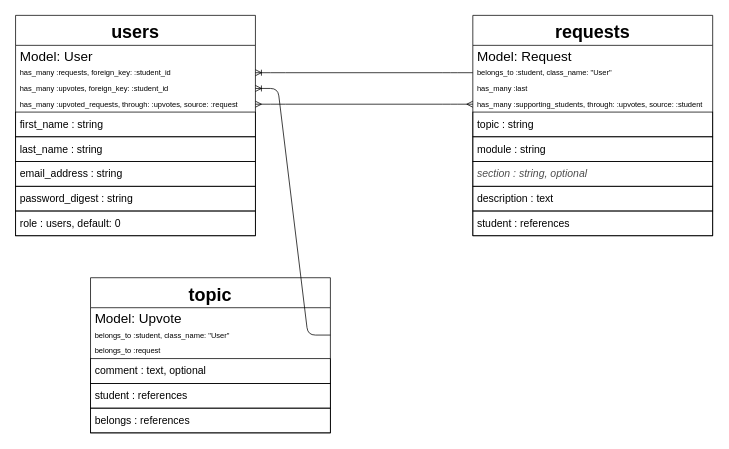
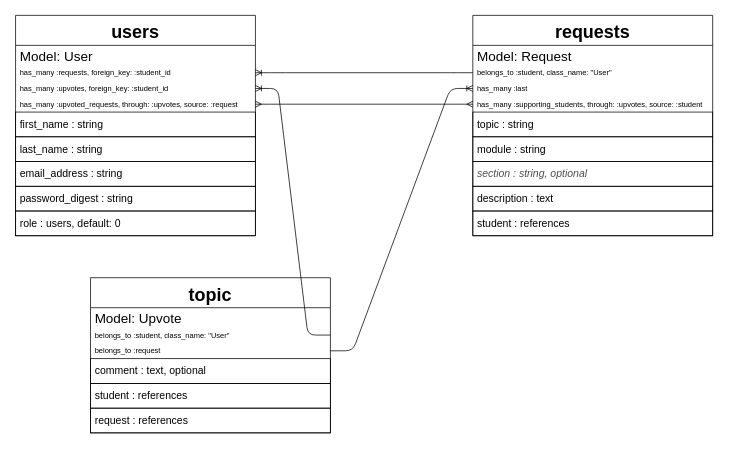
none -> (401, 220)
(148, 421) -> (149, 421)
